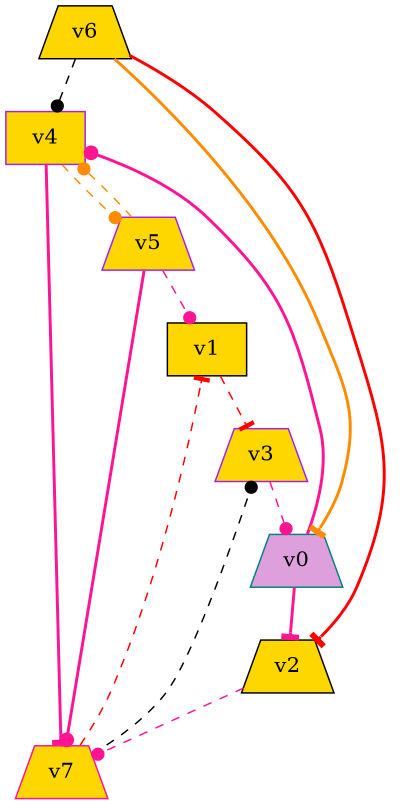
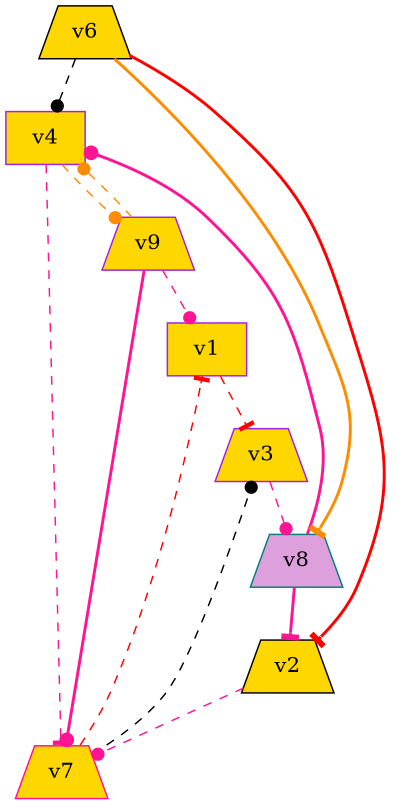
(148, 244) -> (148, 244)
(207, 349) -> (207, 349)
(53, 451) -> (53, 451)
(297, 561) -> (297, 561)
